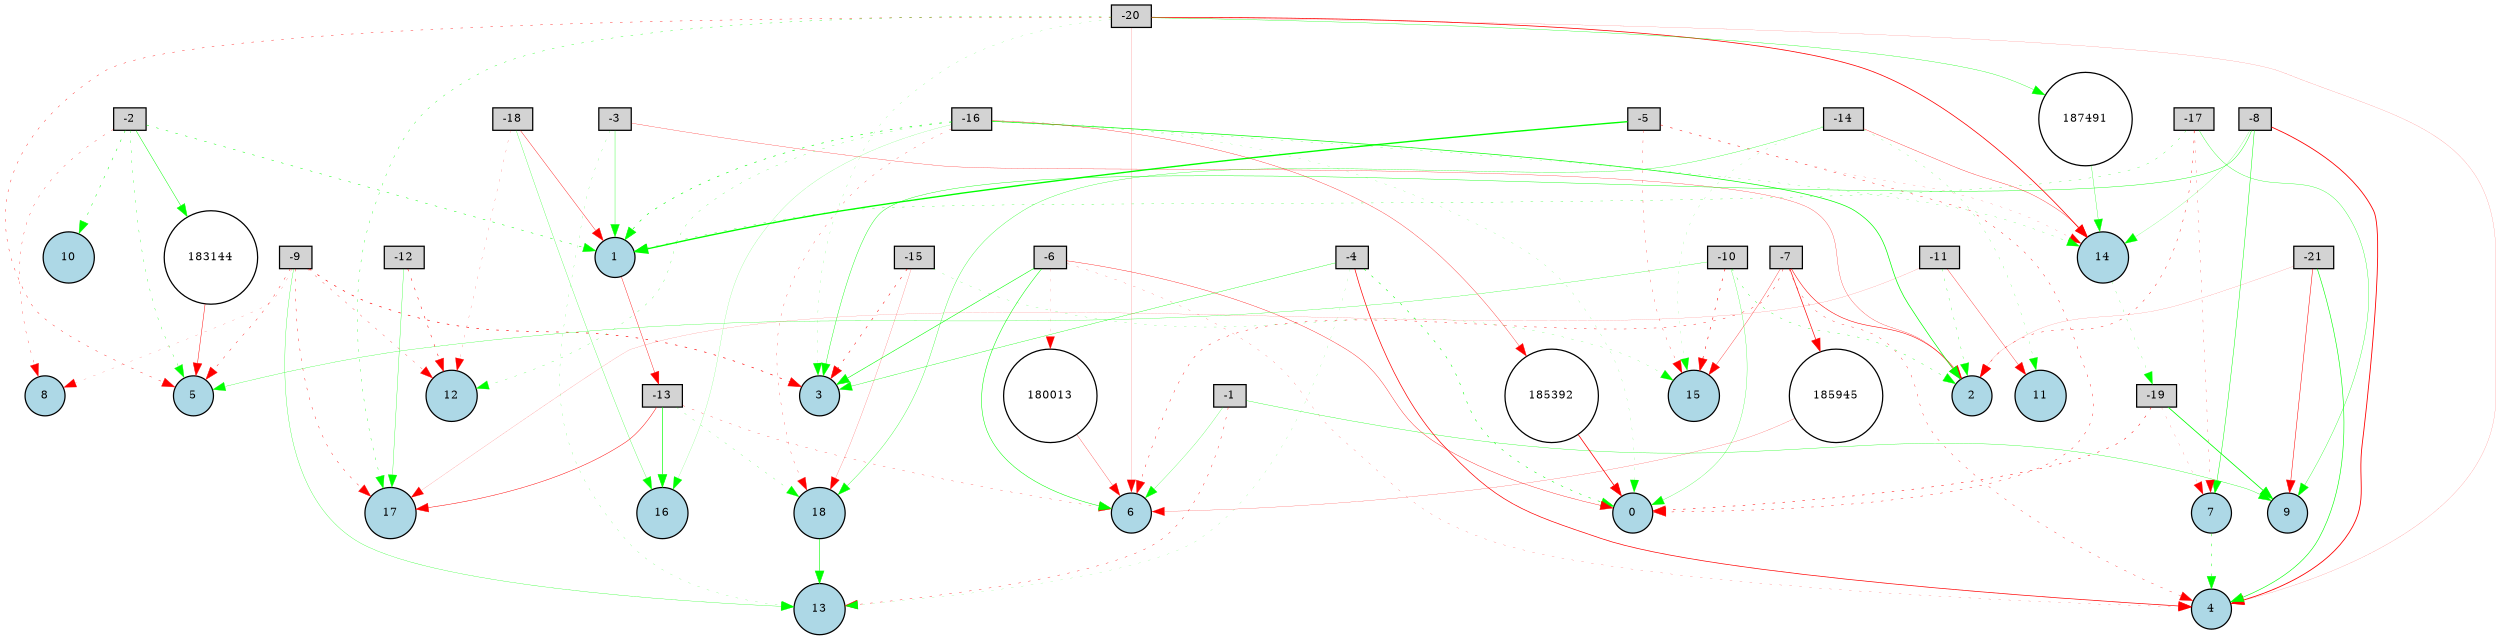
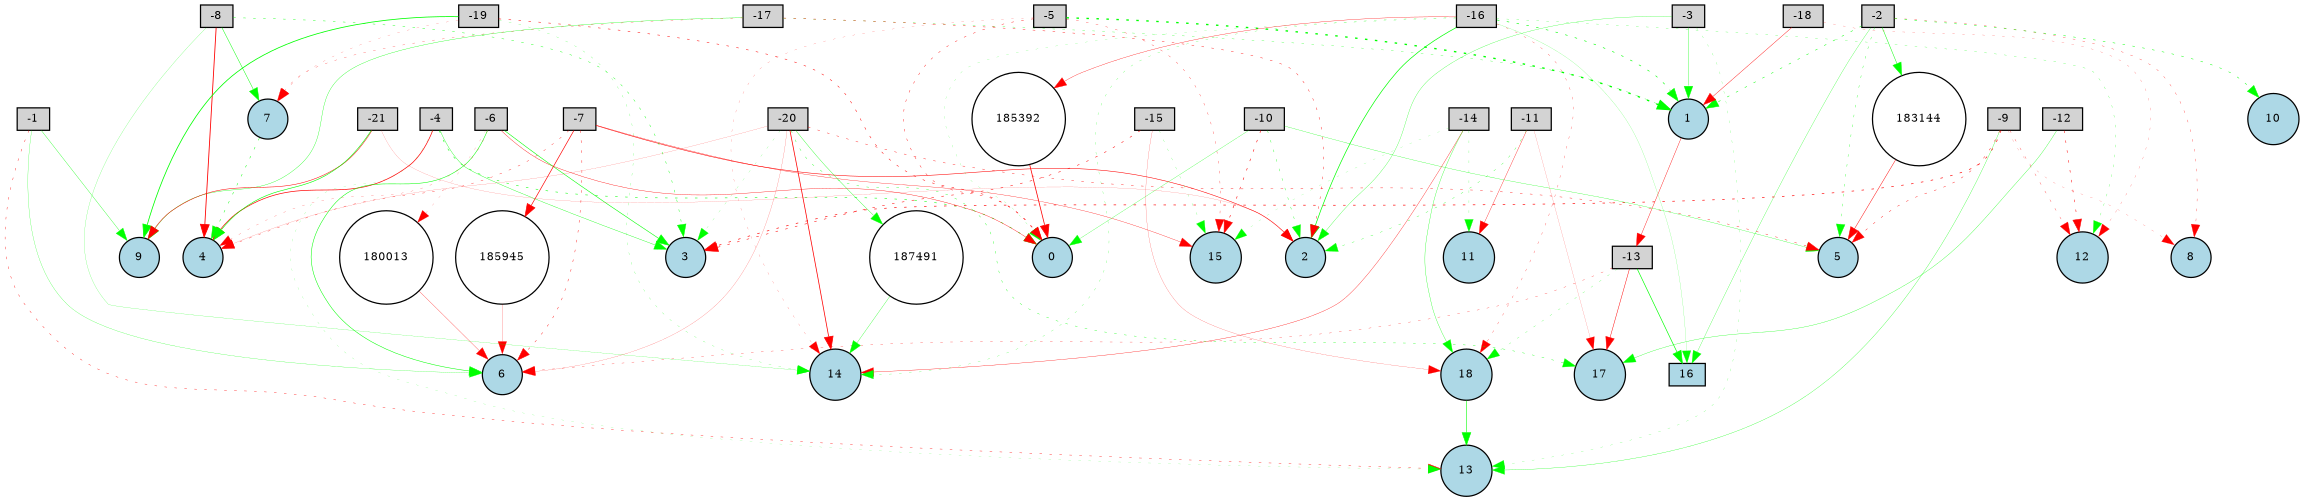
(1307, 152) -> (1366, 40)
(1088, 169) -> (1449, 66)
(1493, 181) -> (509, 40)
(578, 305) -> (1779, 187)
(2130, 327) -> (633, 168)
(307, 386) -> none
(662, 513) -> (1687, 375)
